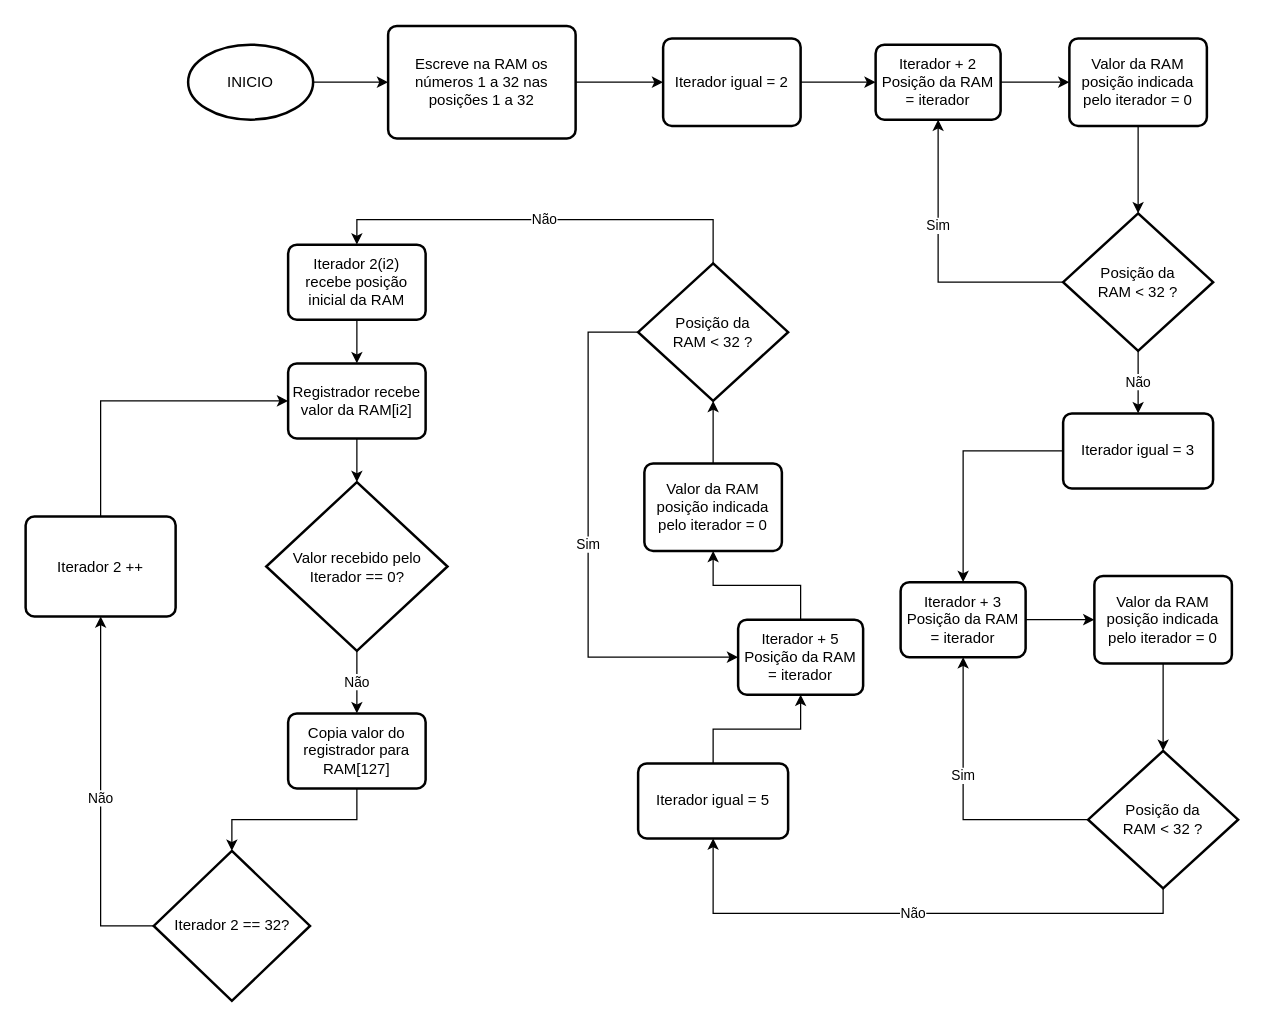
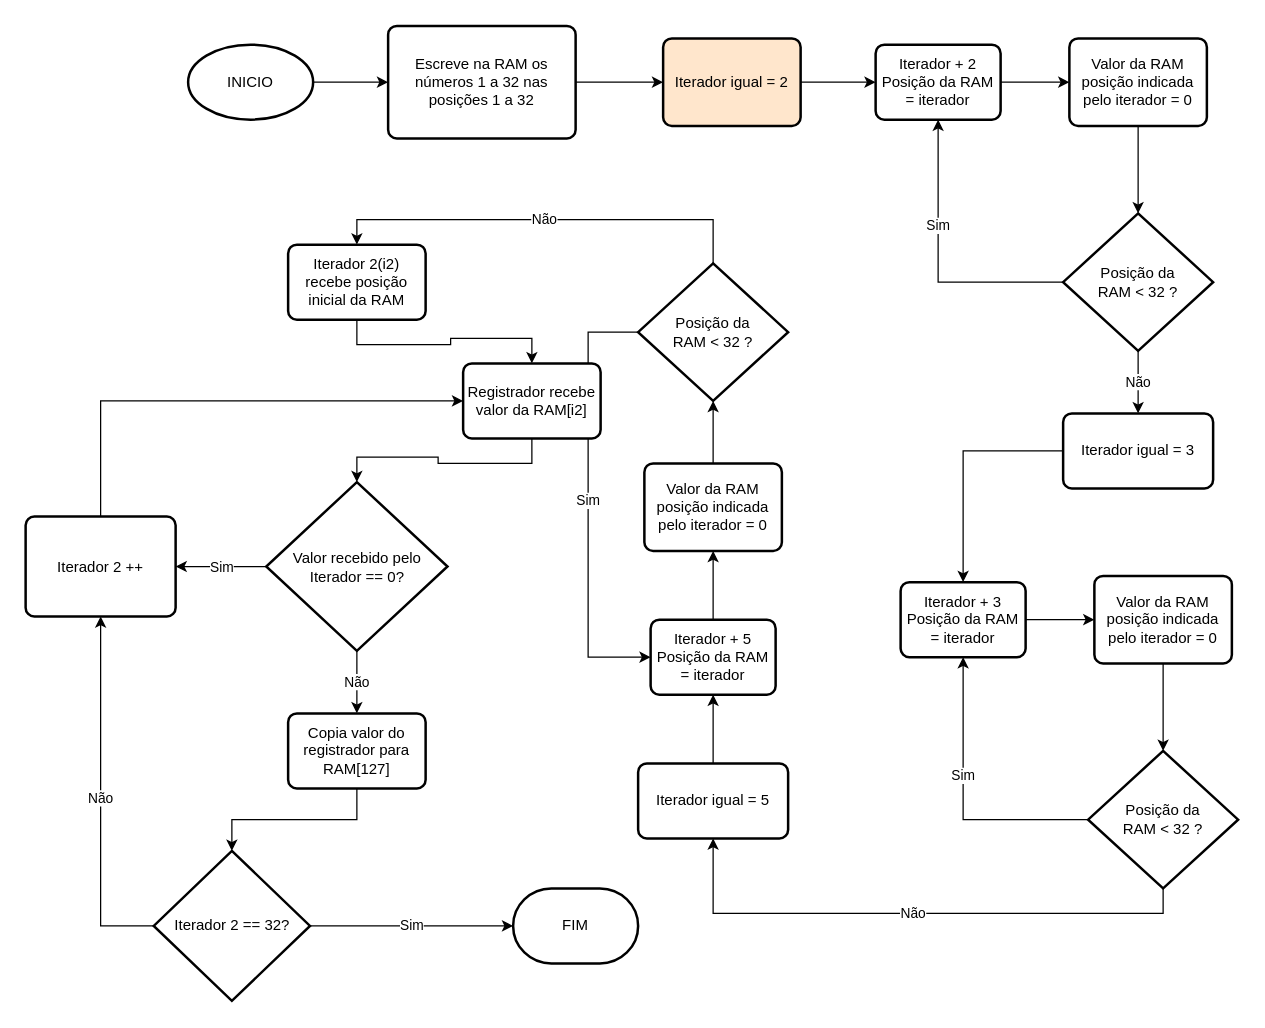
(732, 82) -> (732, 82)
(357, 401) -> (532, 401)
none -> (225, 566)
(801, 657) -> (713, 657)
none -> (407, 926)
none -> (576, 926)
